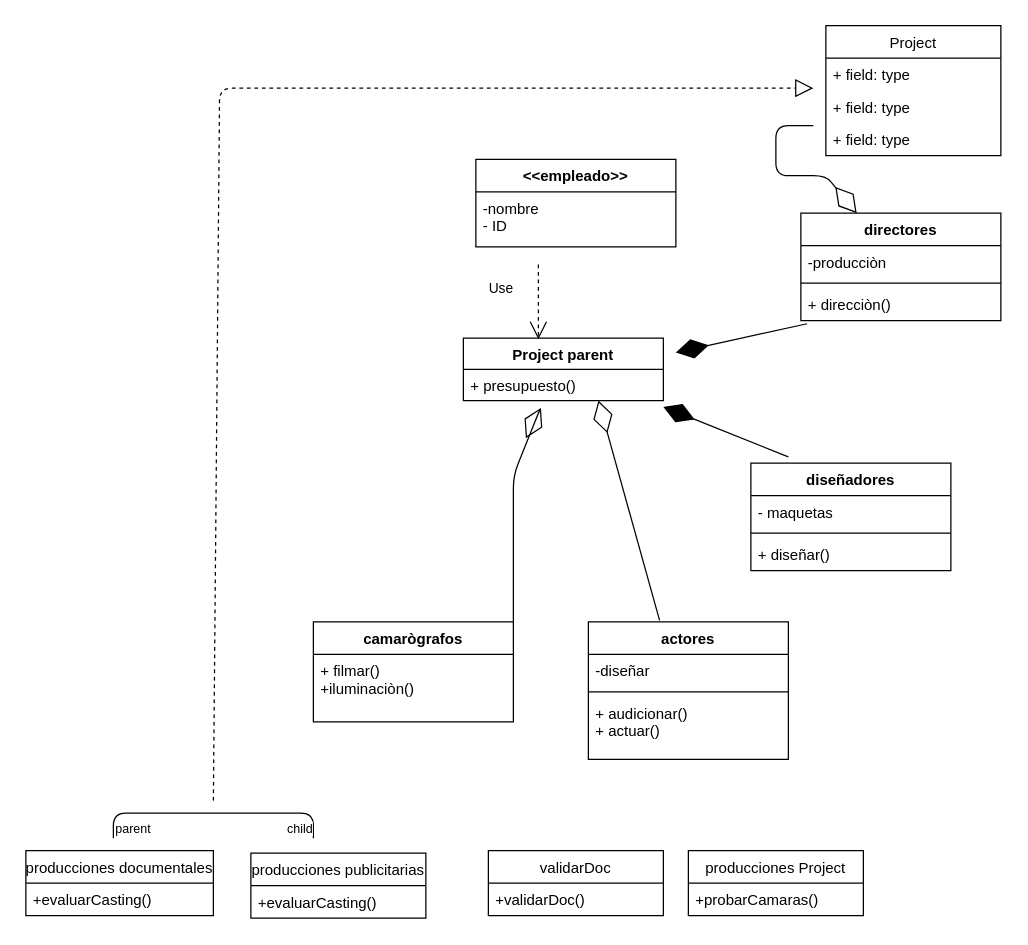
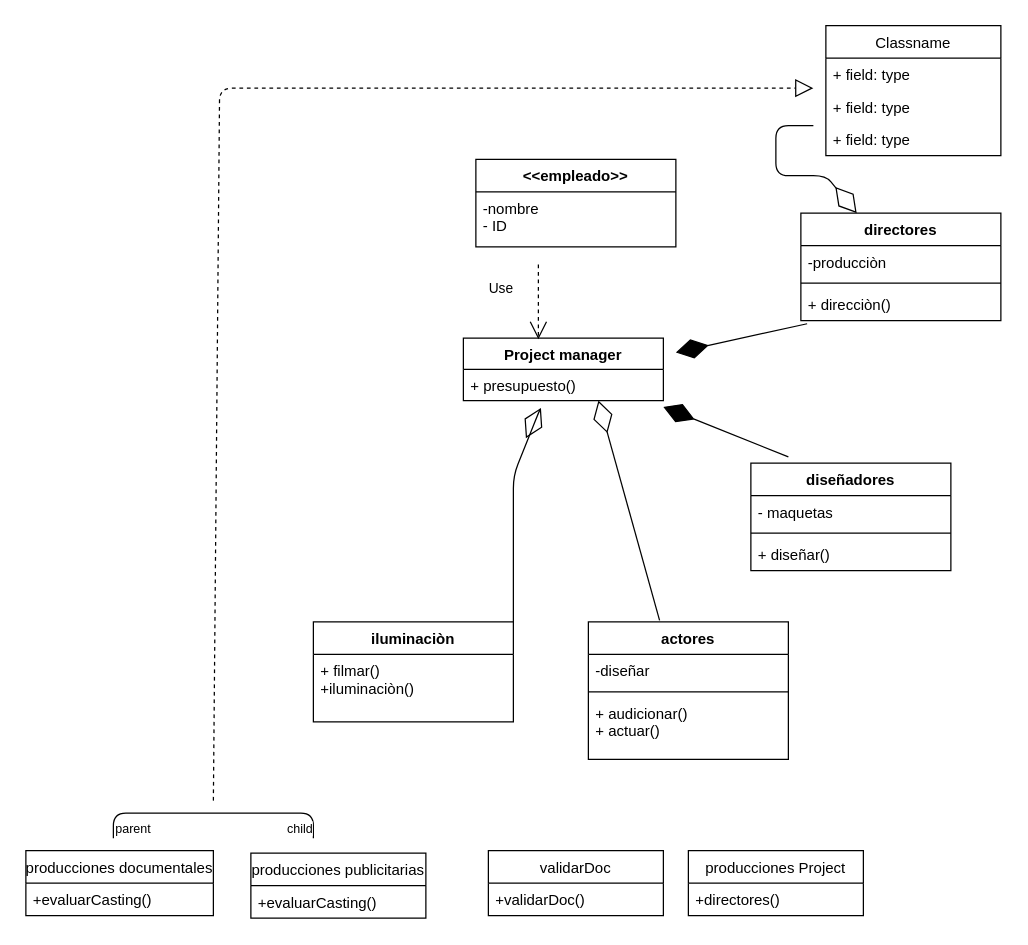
(913, 43) -> (913, 43)
(563, 355) -> (563, 355)
(413, 639) -> (413, 639)
(762, 900) -> (748, 900)
